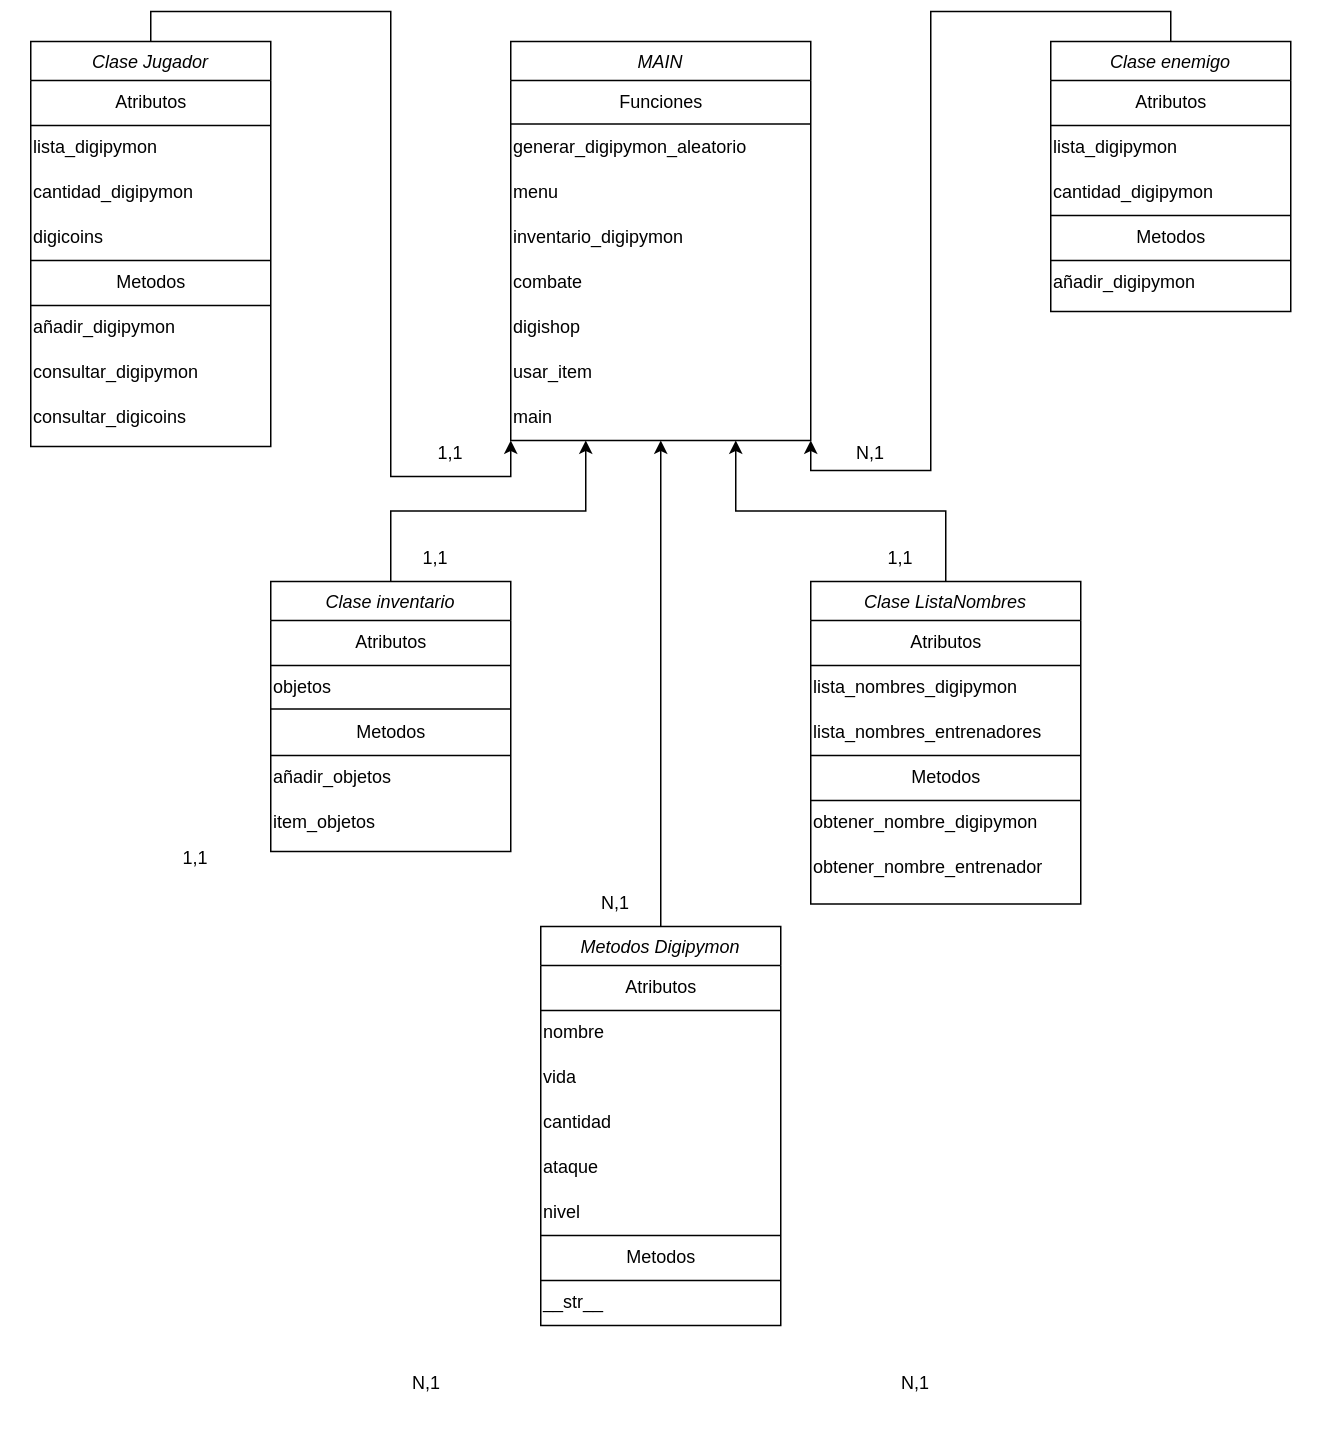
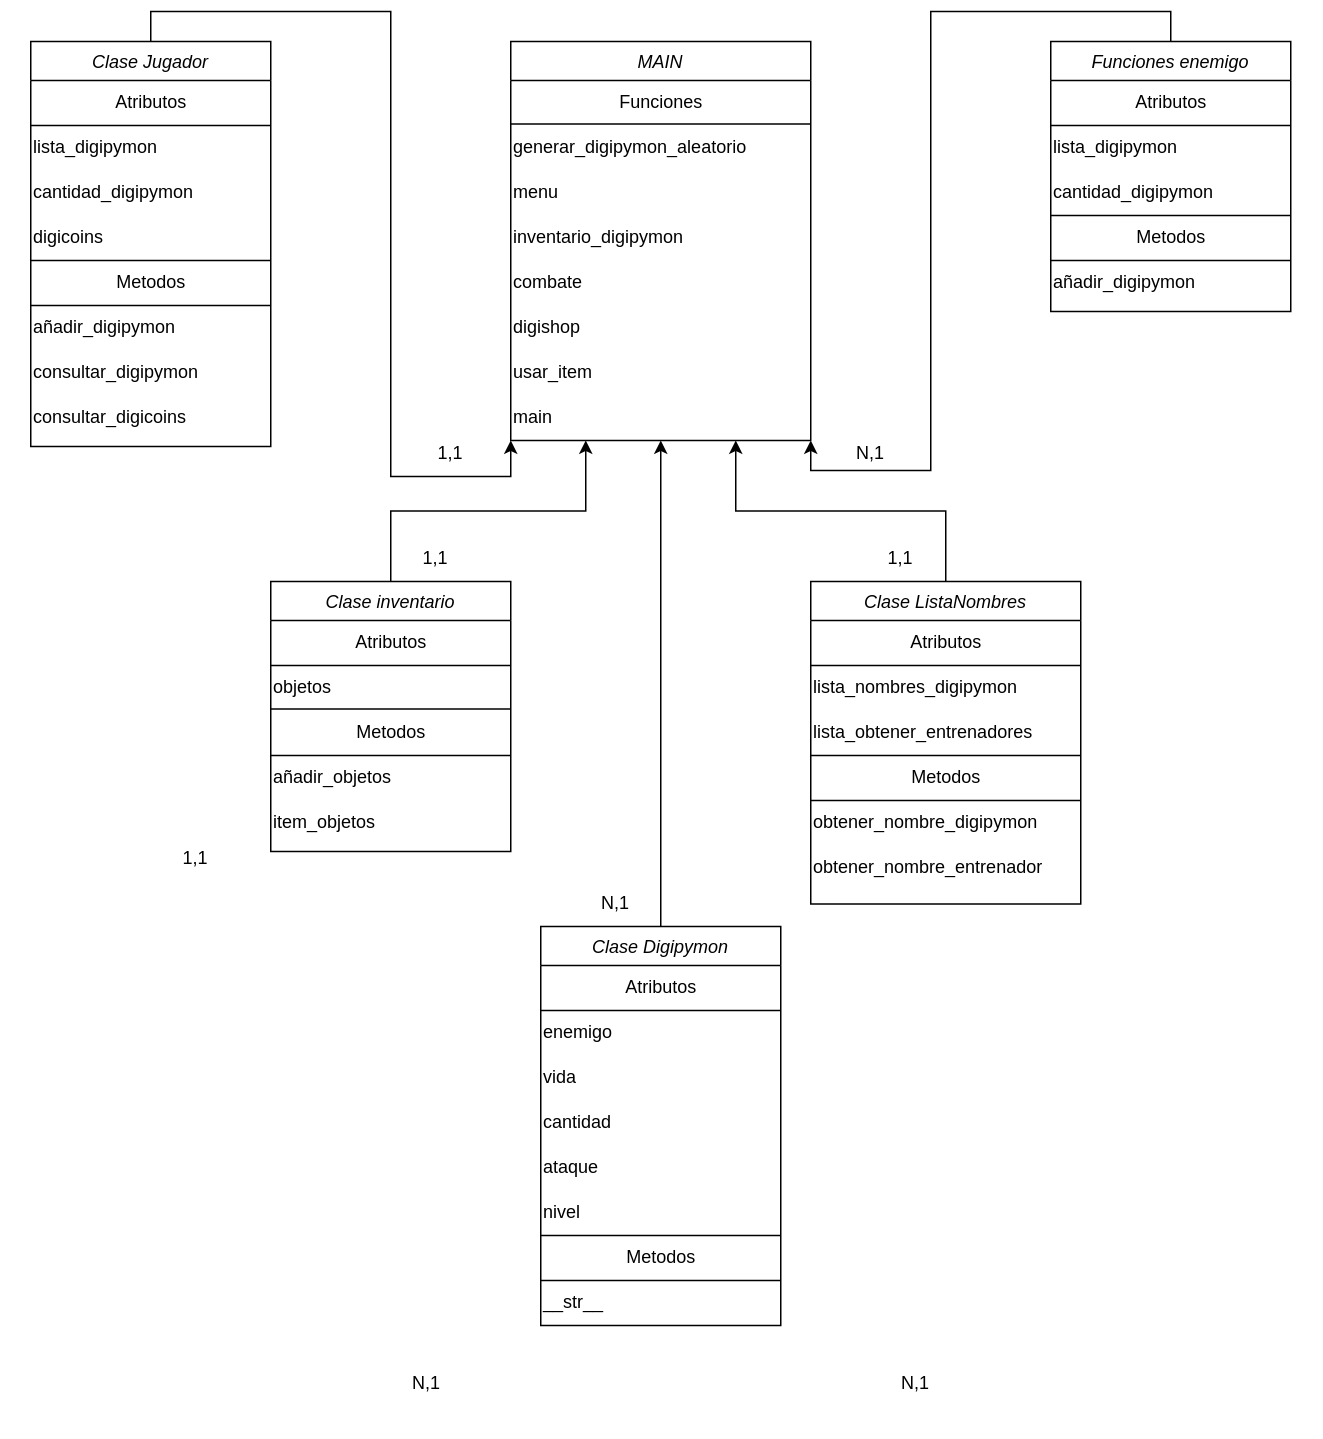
(1170, 62) -> (1170, 62)
(940, 733) -> (940, 733)
(660, 947) -> (660, 947)
(574, 1033) -> (577, 1033)
